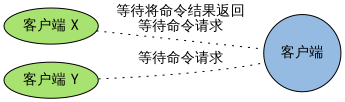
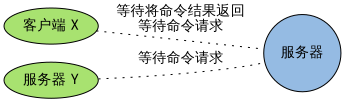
(302, 53) -> (302, 53)
(51, 80) -> (51, 80)
